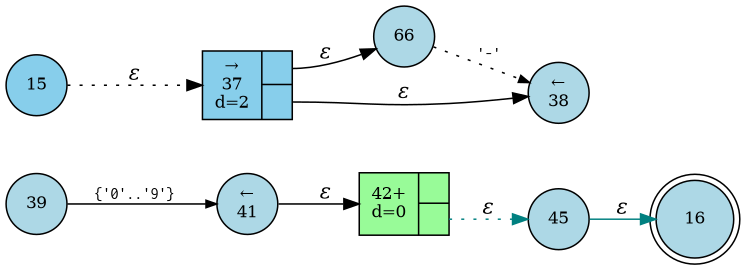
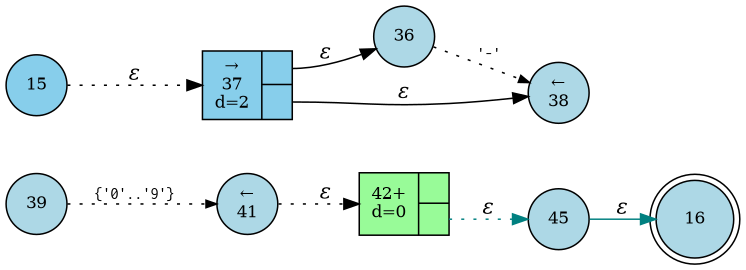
(404, 37) -> (404, 37)
(137, 204) -> (137, 204)
(311, 204) -> (311, 204)
